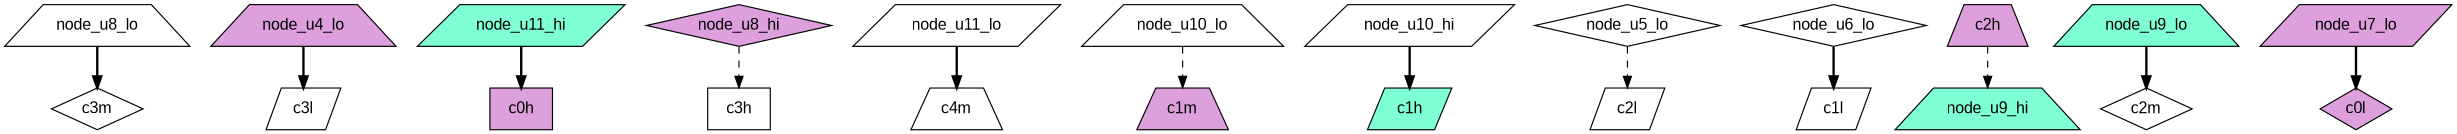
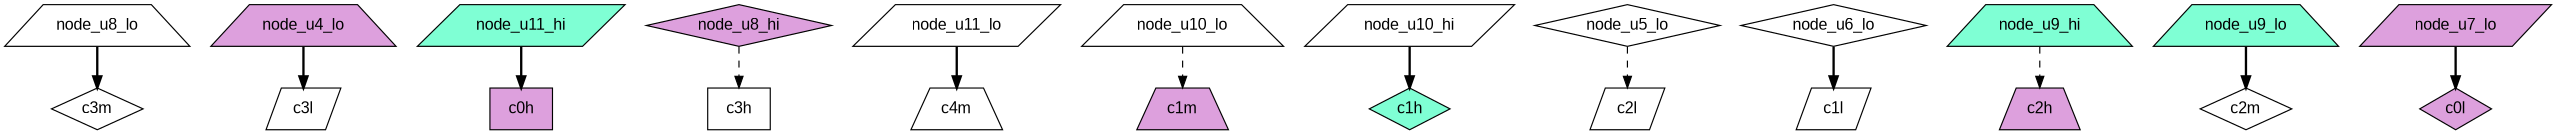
(1988, 62) -> (2040, 62)
(1410, 109) -> (1410, 109)
